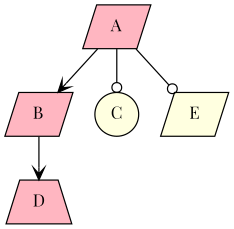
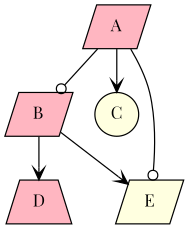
(82, 66) -> (81, 67)
(117, 66) -> (117, 65)
none -> (90, 155)
